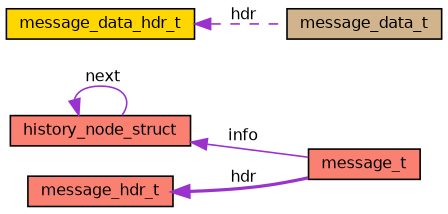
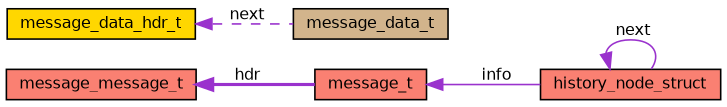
(241, 15) -> (245, 15)
(258, 151) -> (492, 85)
(100, 191) -> (101, 85)
